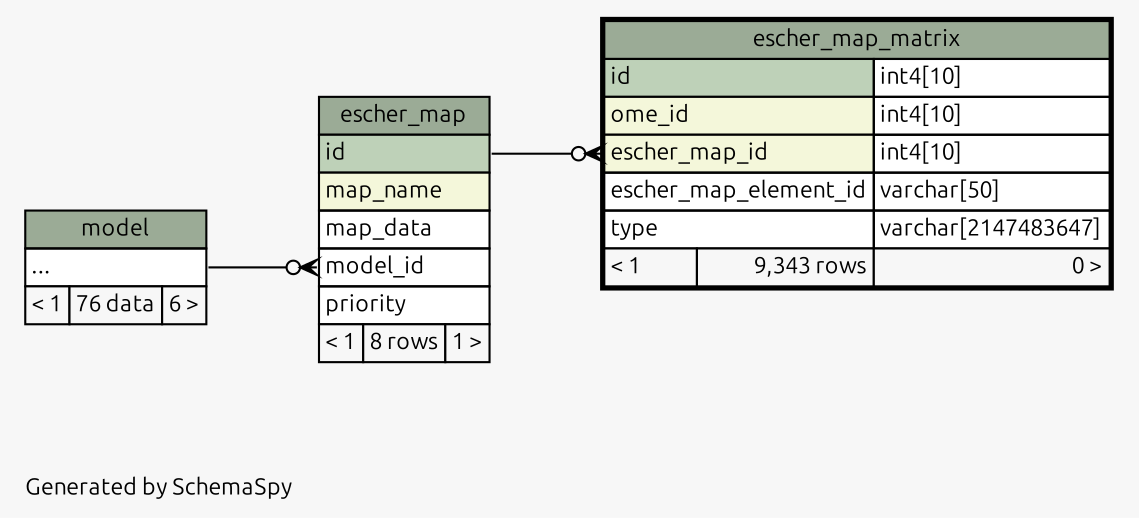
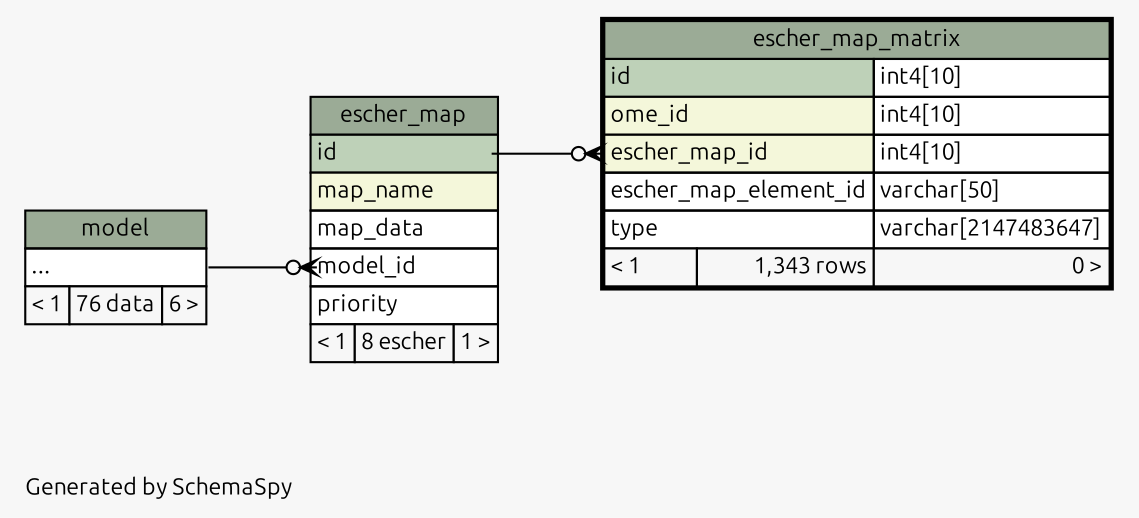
(811, 266) -> (811, 266)
(404, 342) -> (404, 342)
